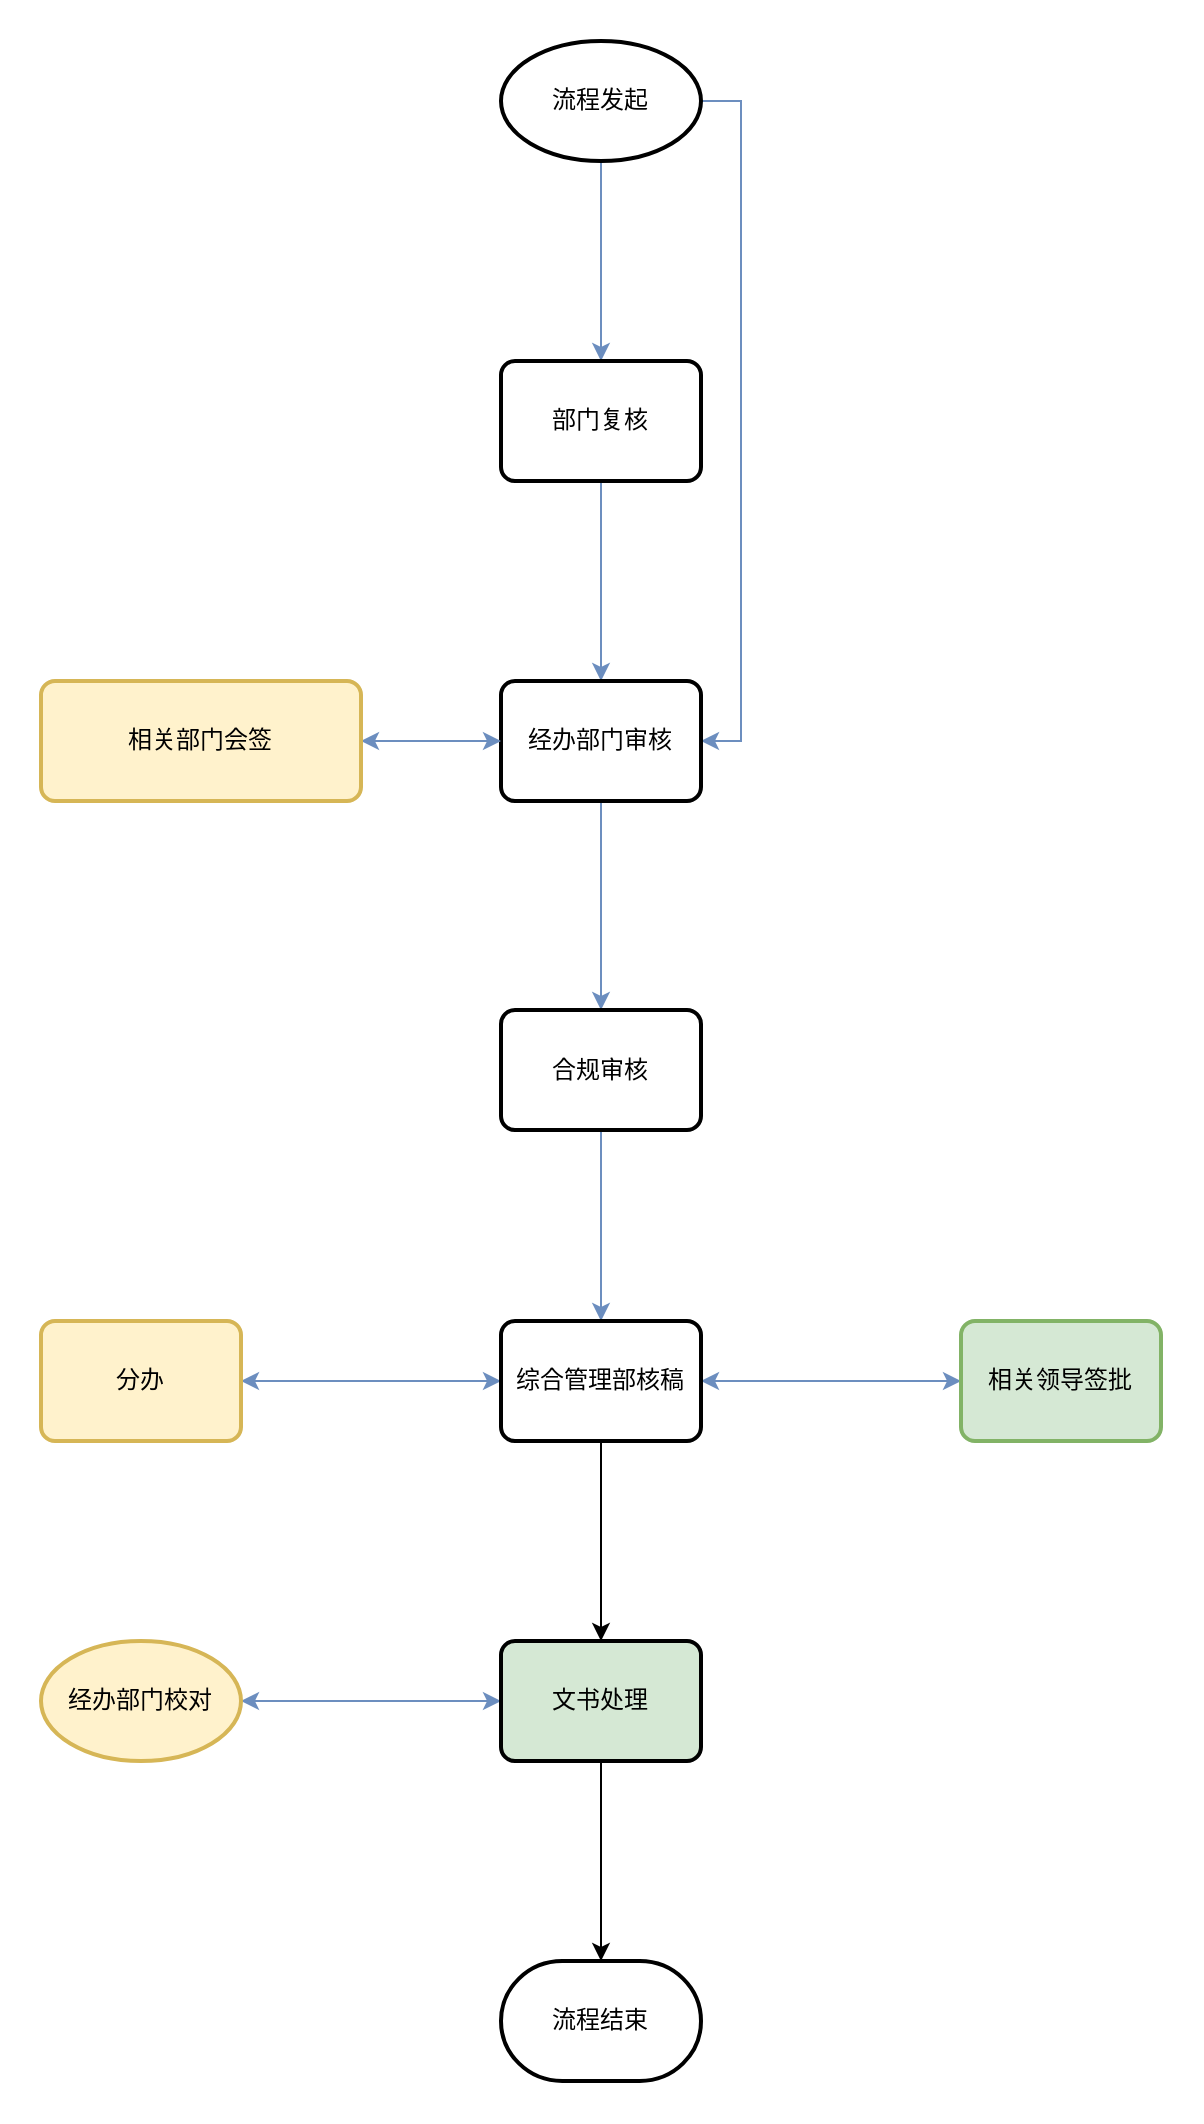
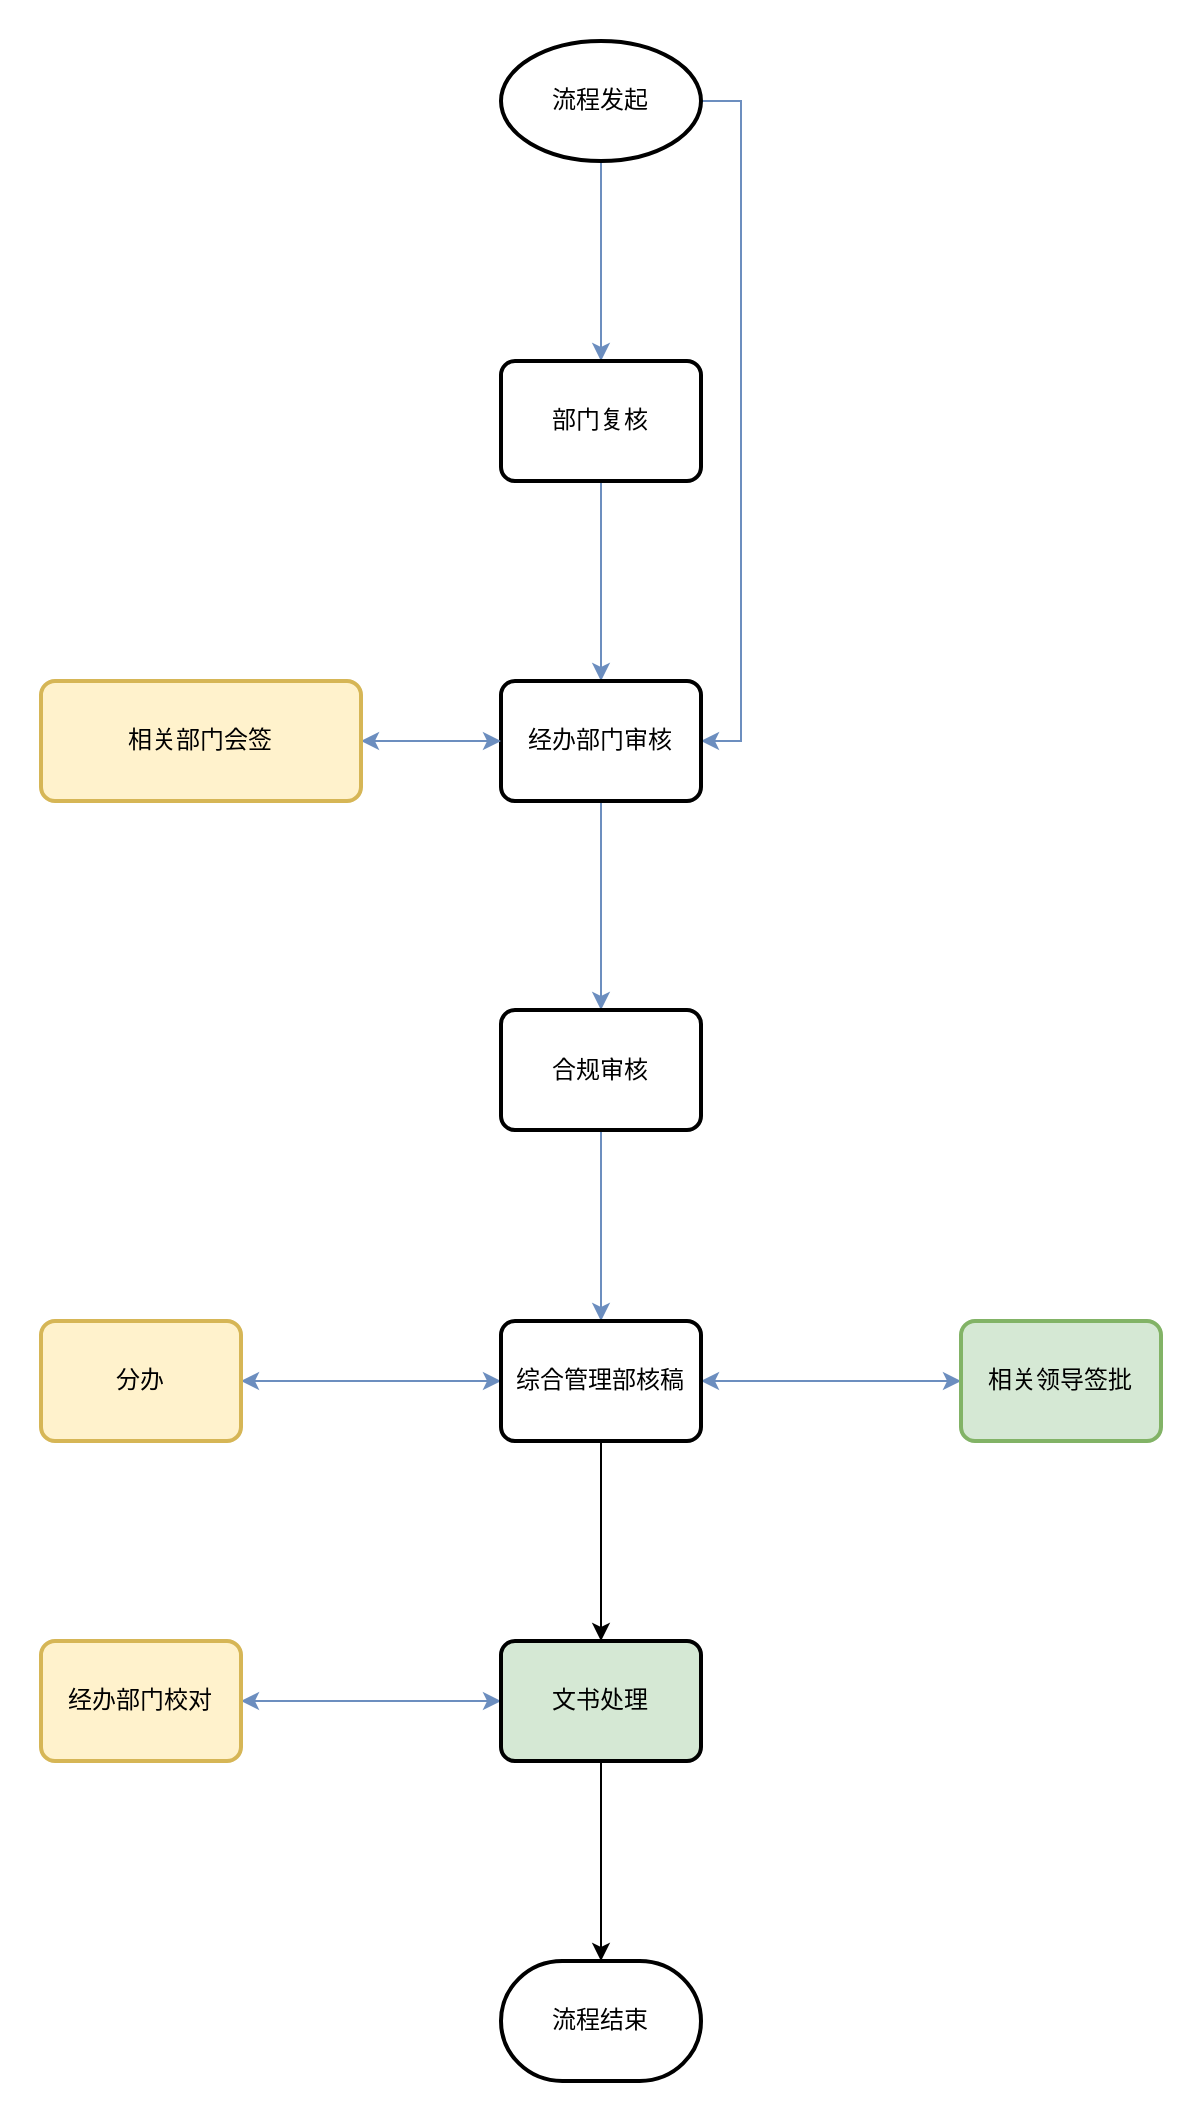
(141, 1701) -> (141, 1701)
